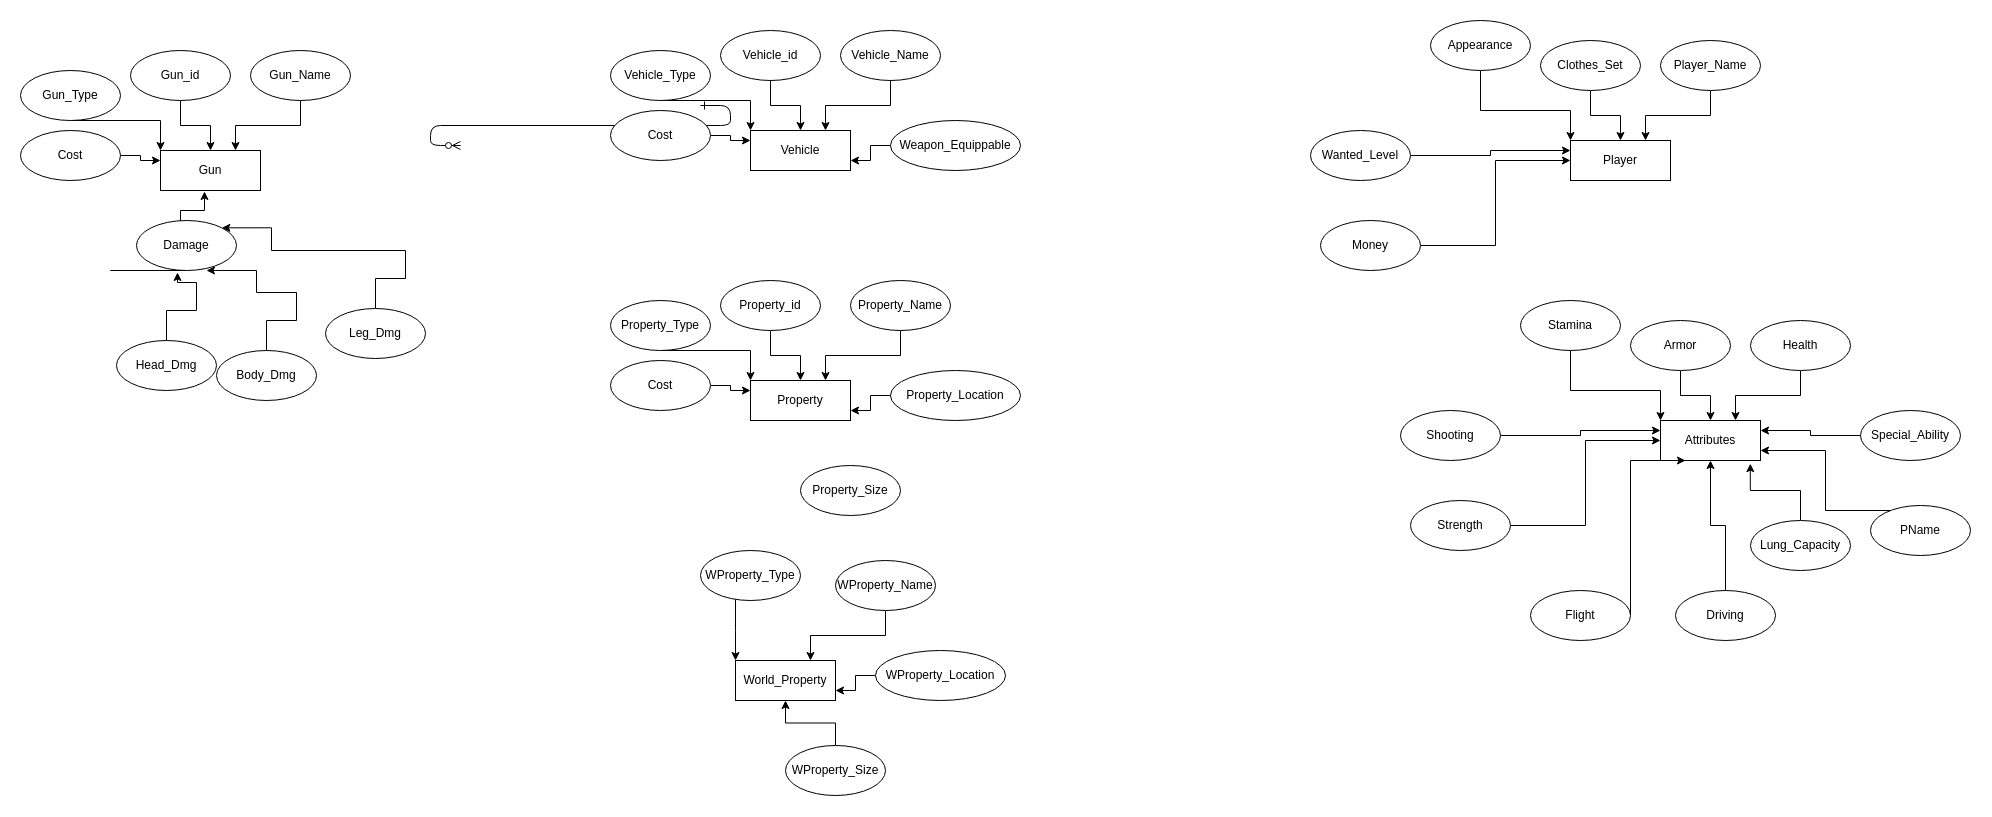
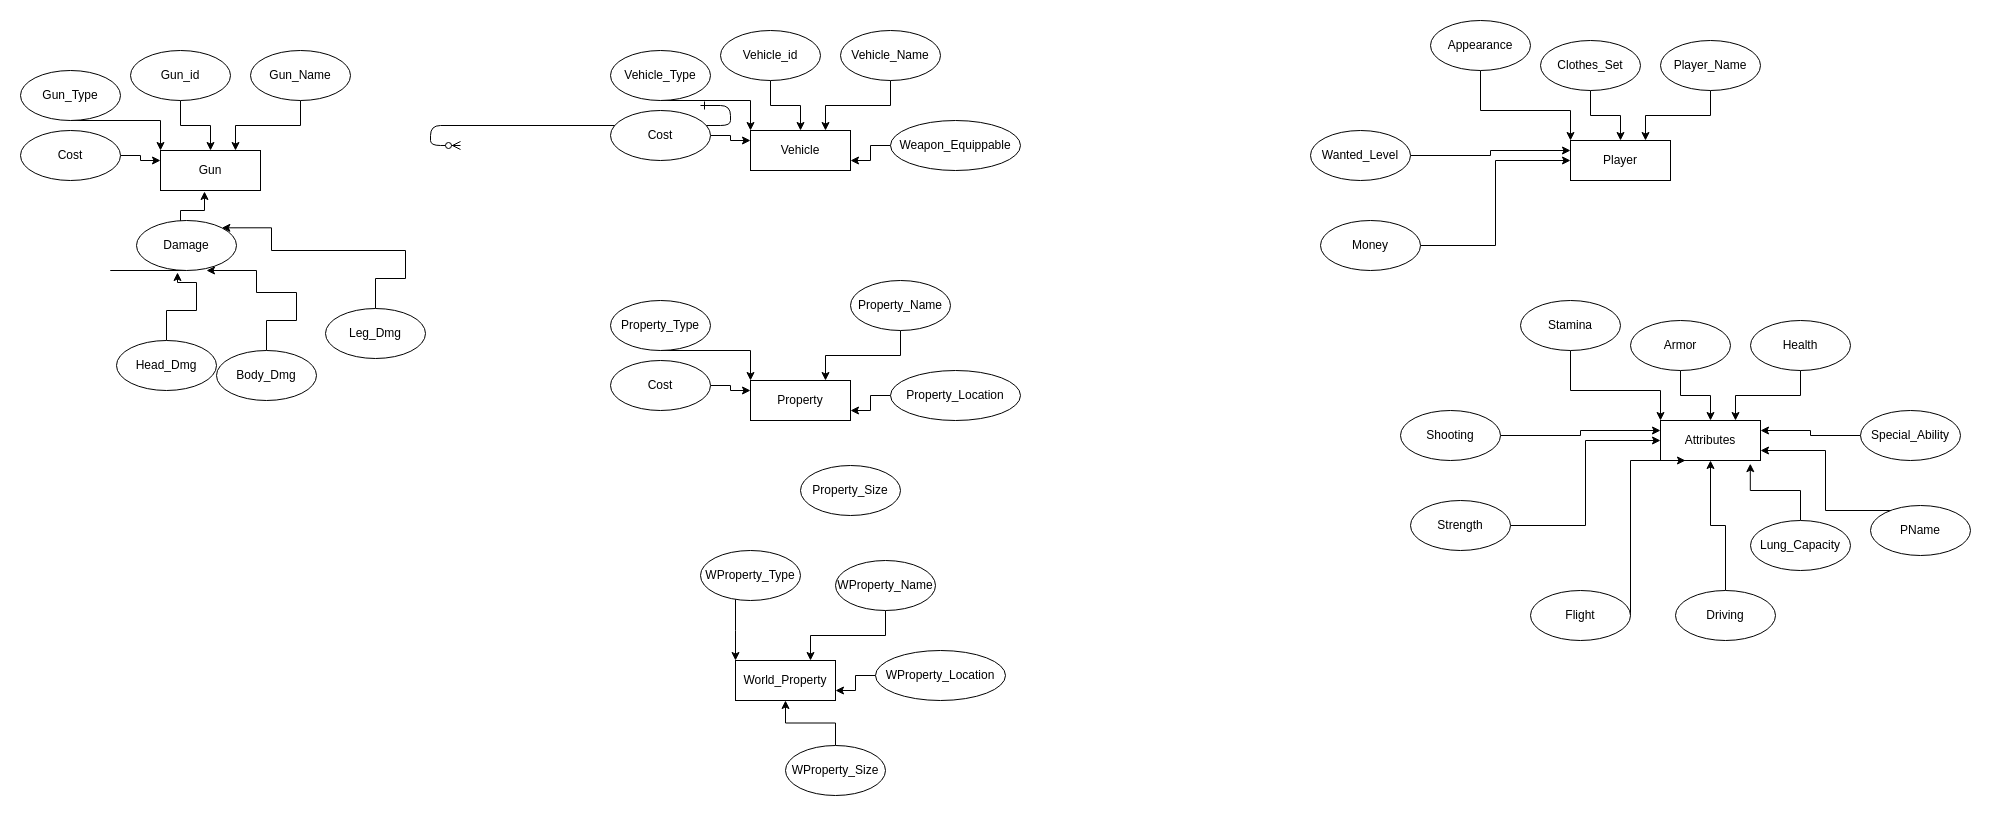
(771, 306) -> none
(782, 356) -> none
